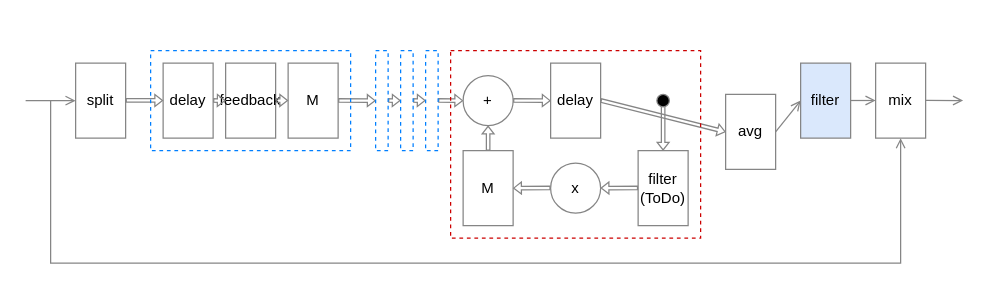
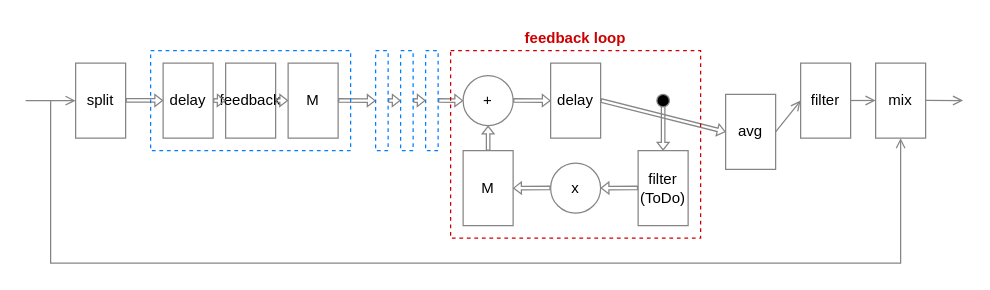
none -> (576, 38)
(826, 101) -> (826, 101)
